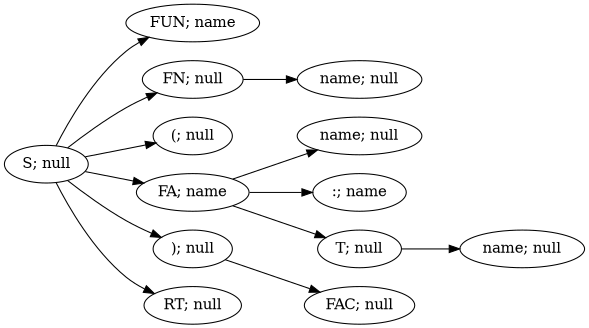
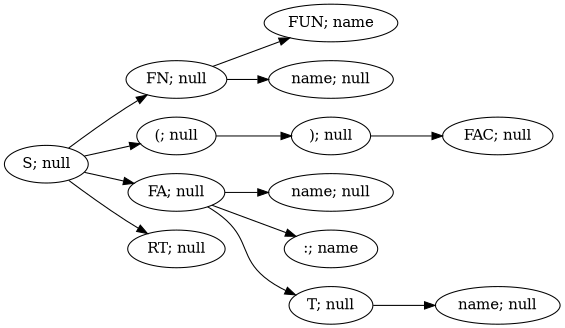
(91, 89) -> (246, 54)
(193, 192) -> (176, 192)
(108, 210) -> (248, 136)
